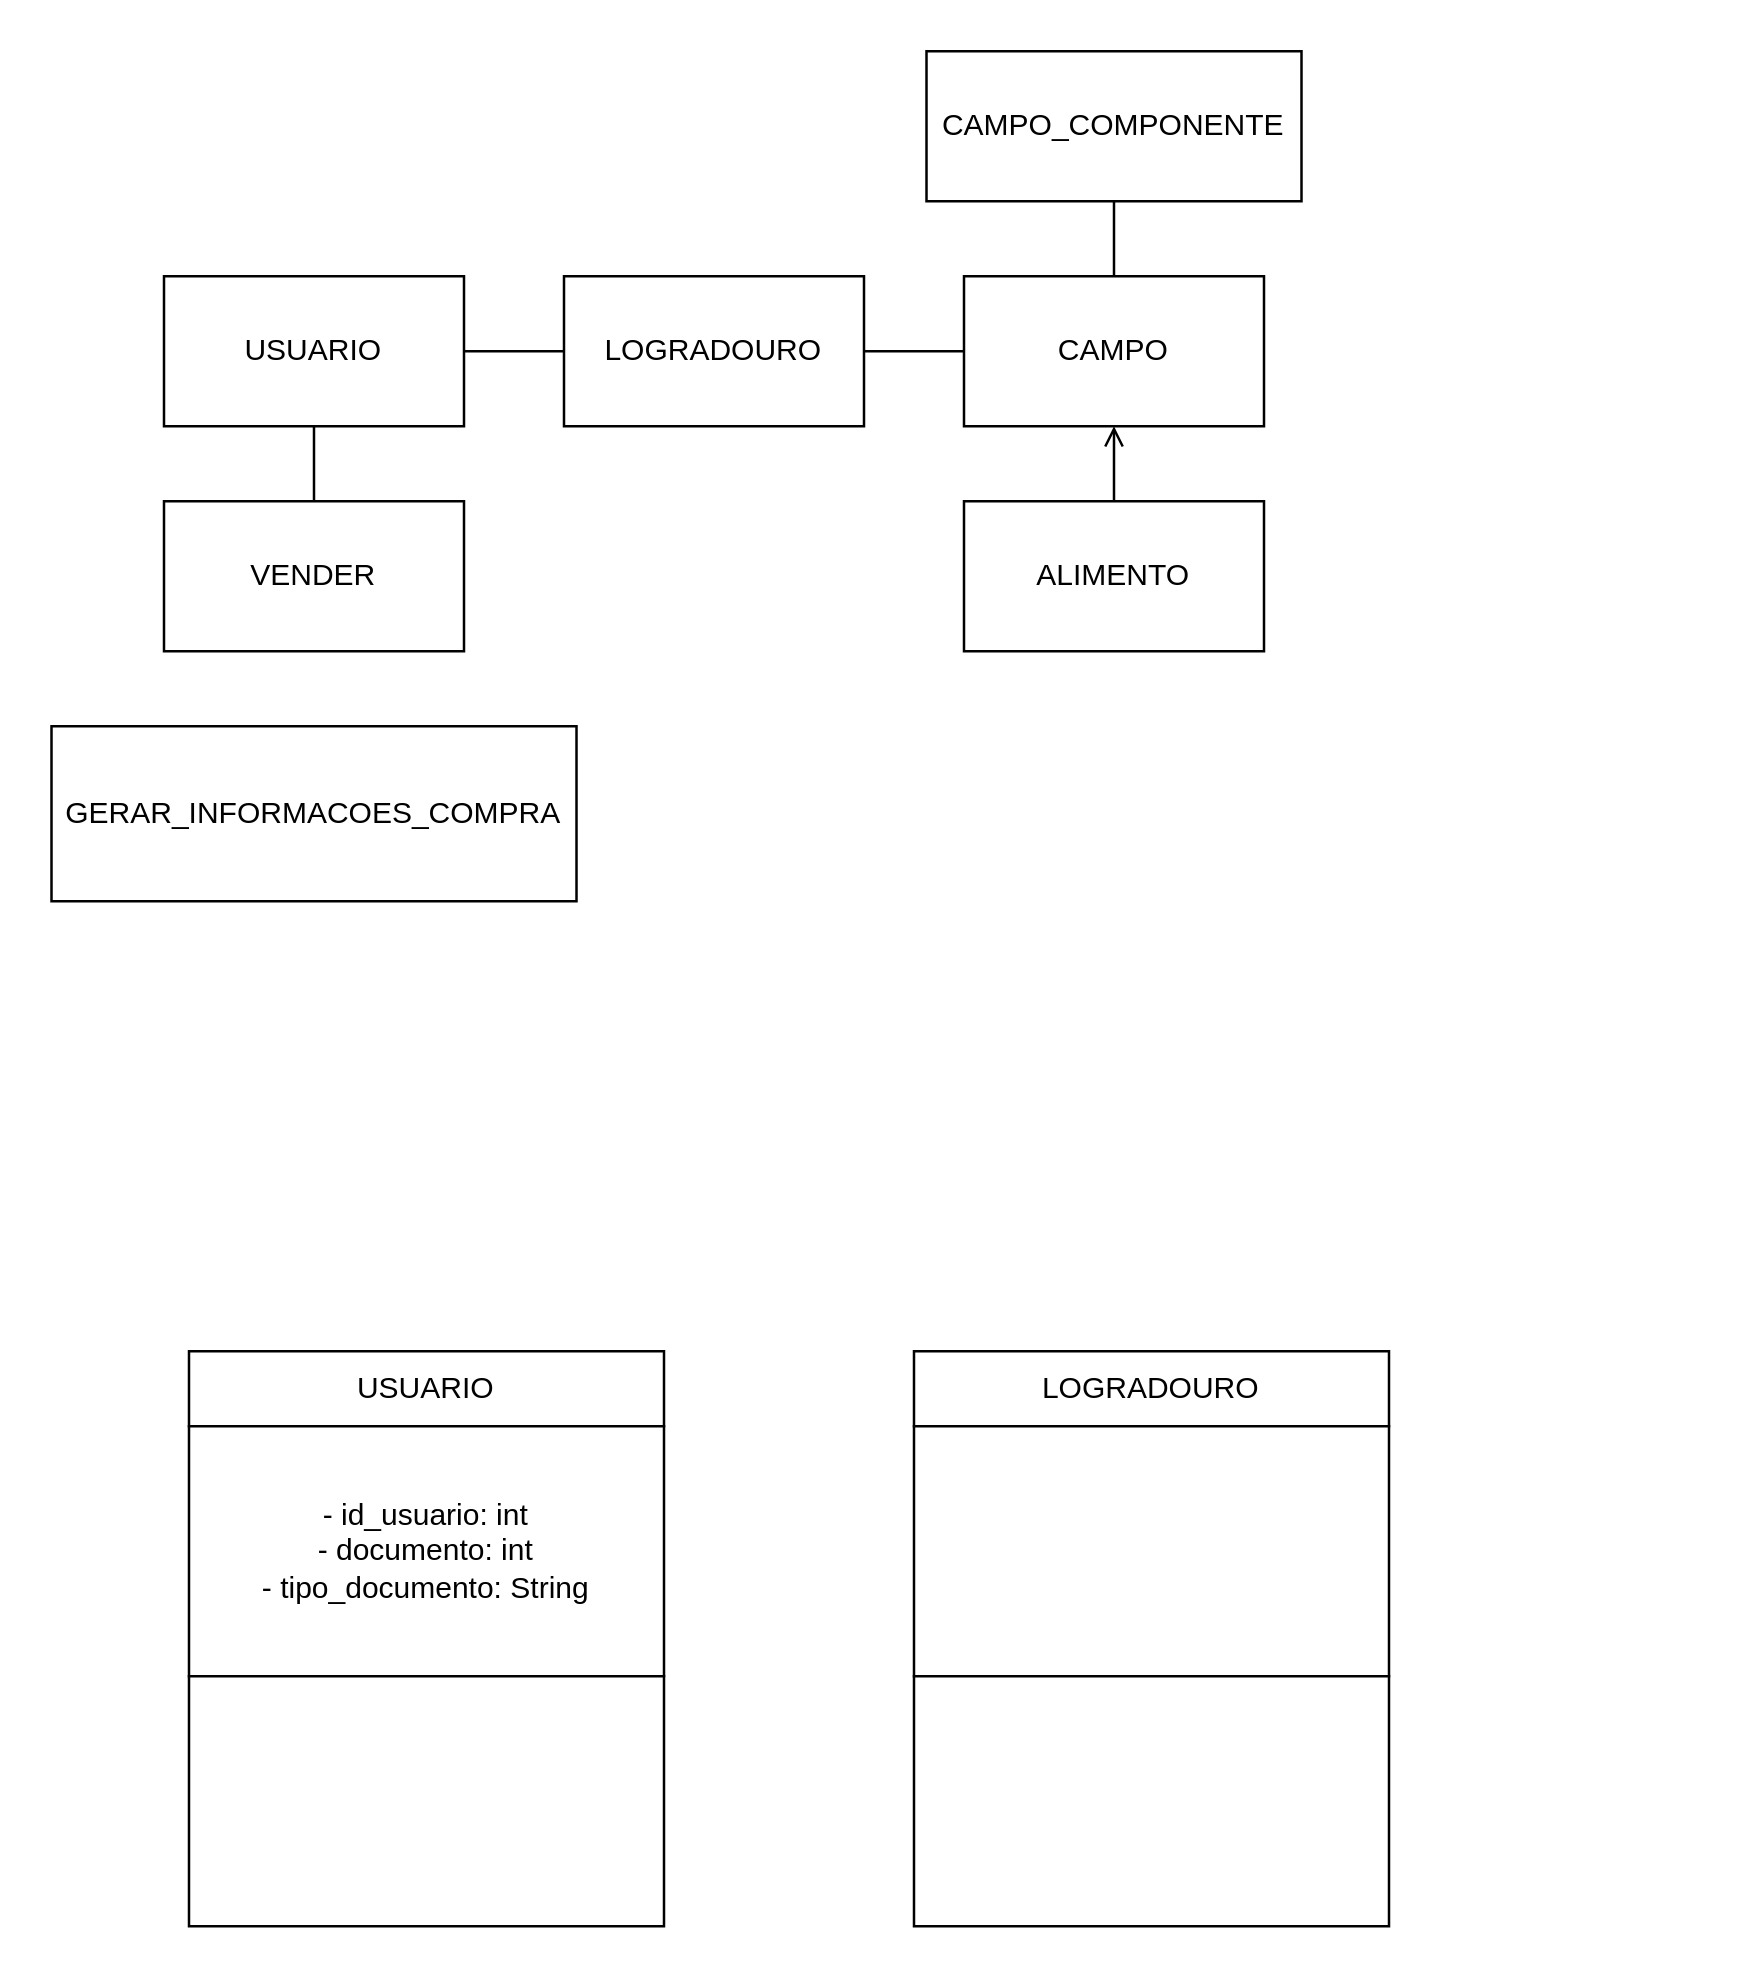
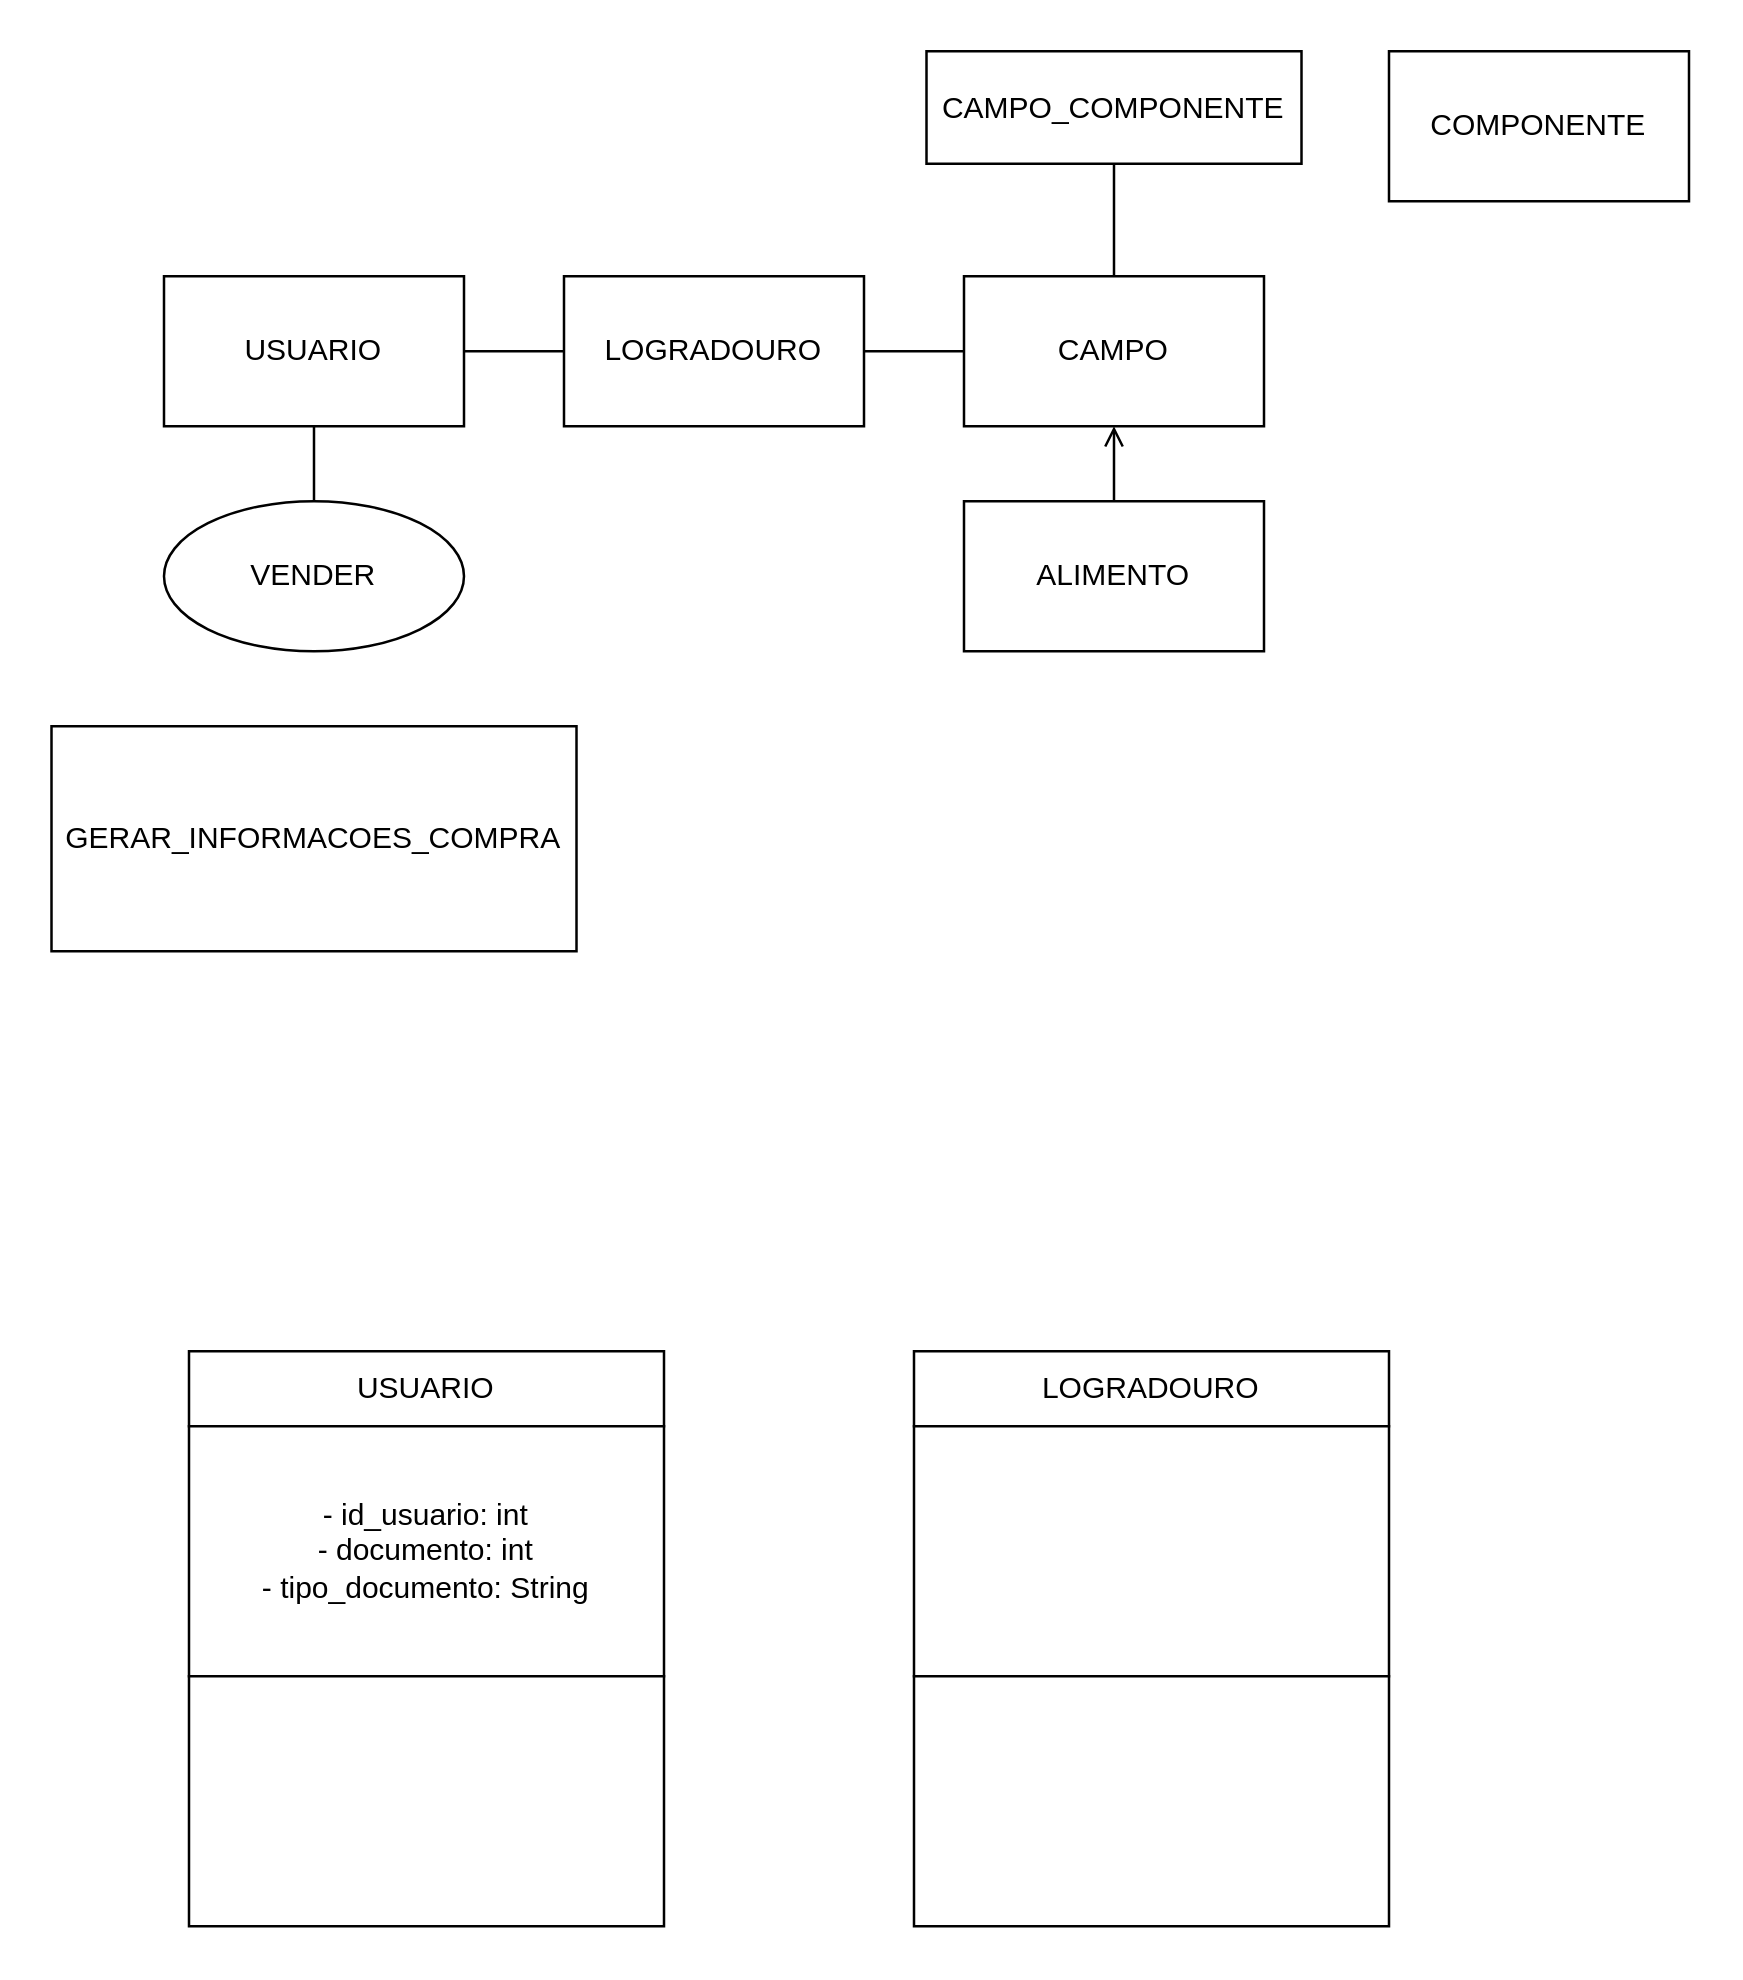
(1114, 126) -> (1114, 108)
none -> (1539, 126)
(314, 576) -> (314, 576)
(314, 814) -> (314, 839)
